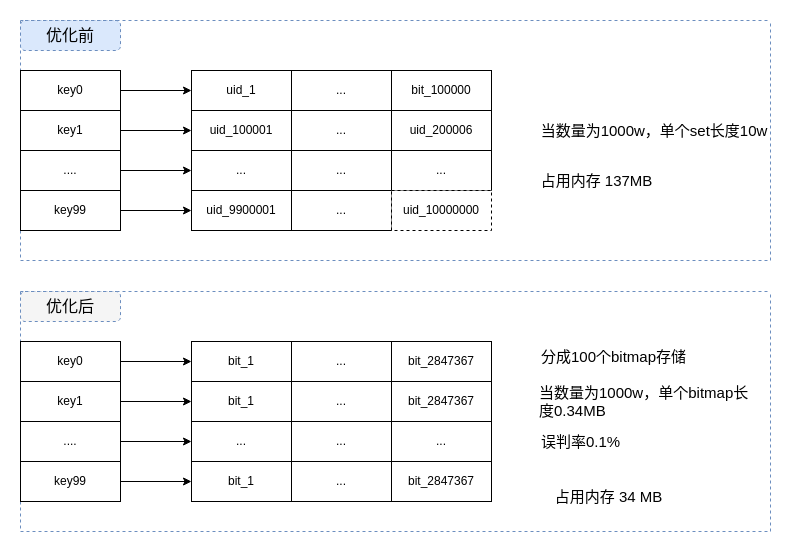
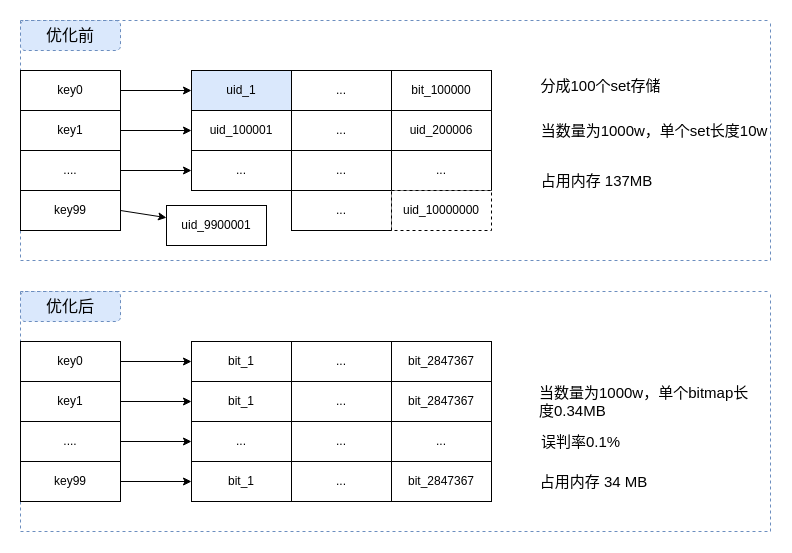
none -> (601, 86)
(242, 91) -> (242, 91)
(242, 211) -> (217, 226)
(71, 307) -> (71, 307)
(614, 357) -> none
(609, 497) -> (594, 482)
